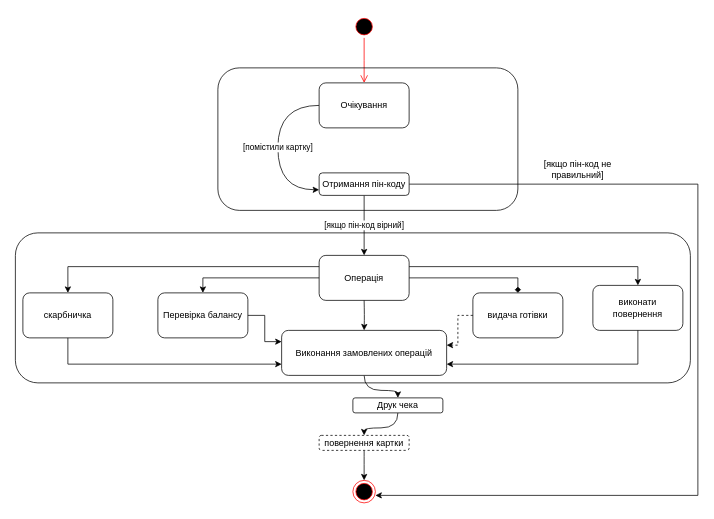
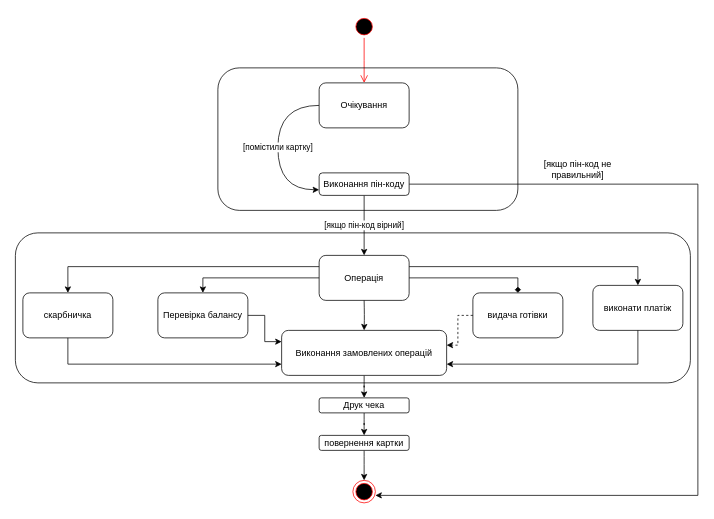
(364, 184) -> (364, 184)
(638, 308) -> (638, 308)
(398, 405) -> (364, 405)
(364, 443) -> (364, 443)
